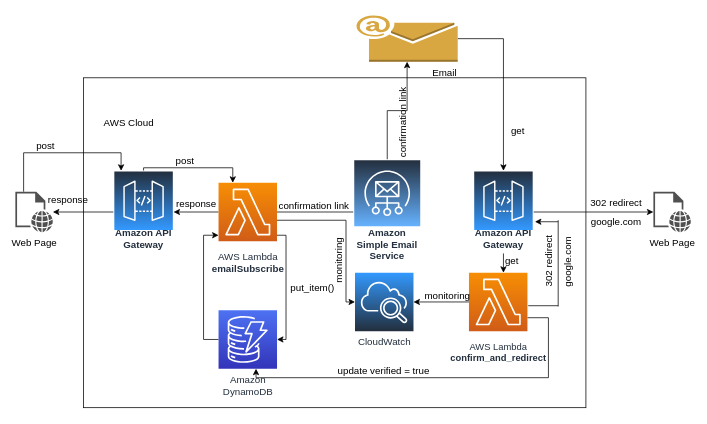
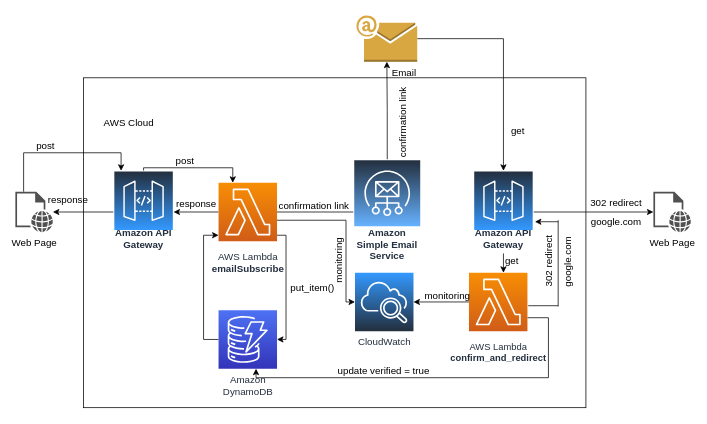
(407, 38) -> (387, 38)
